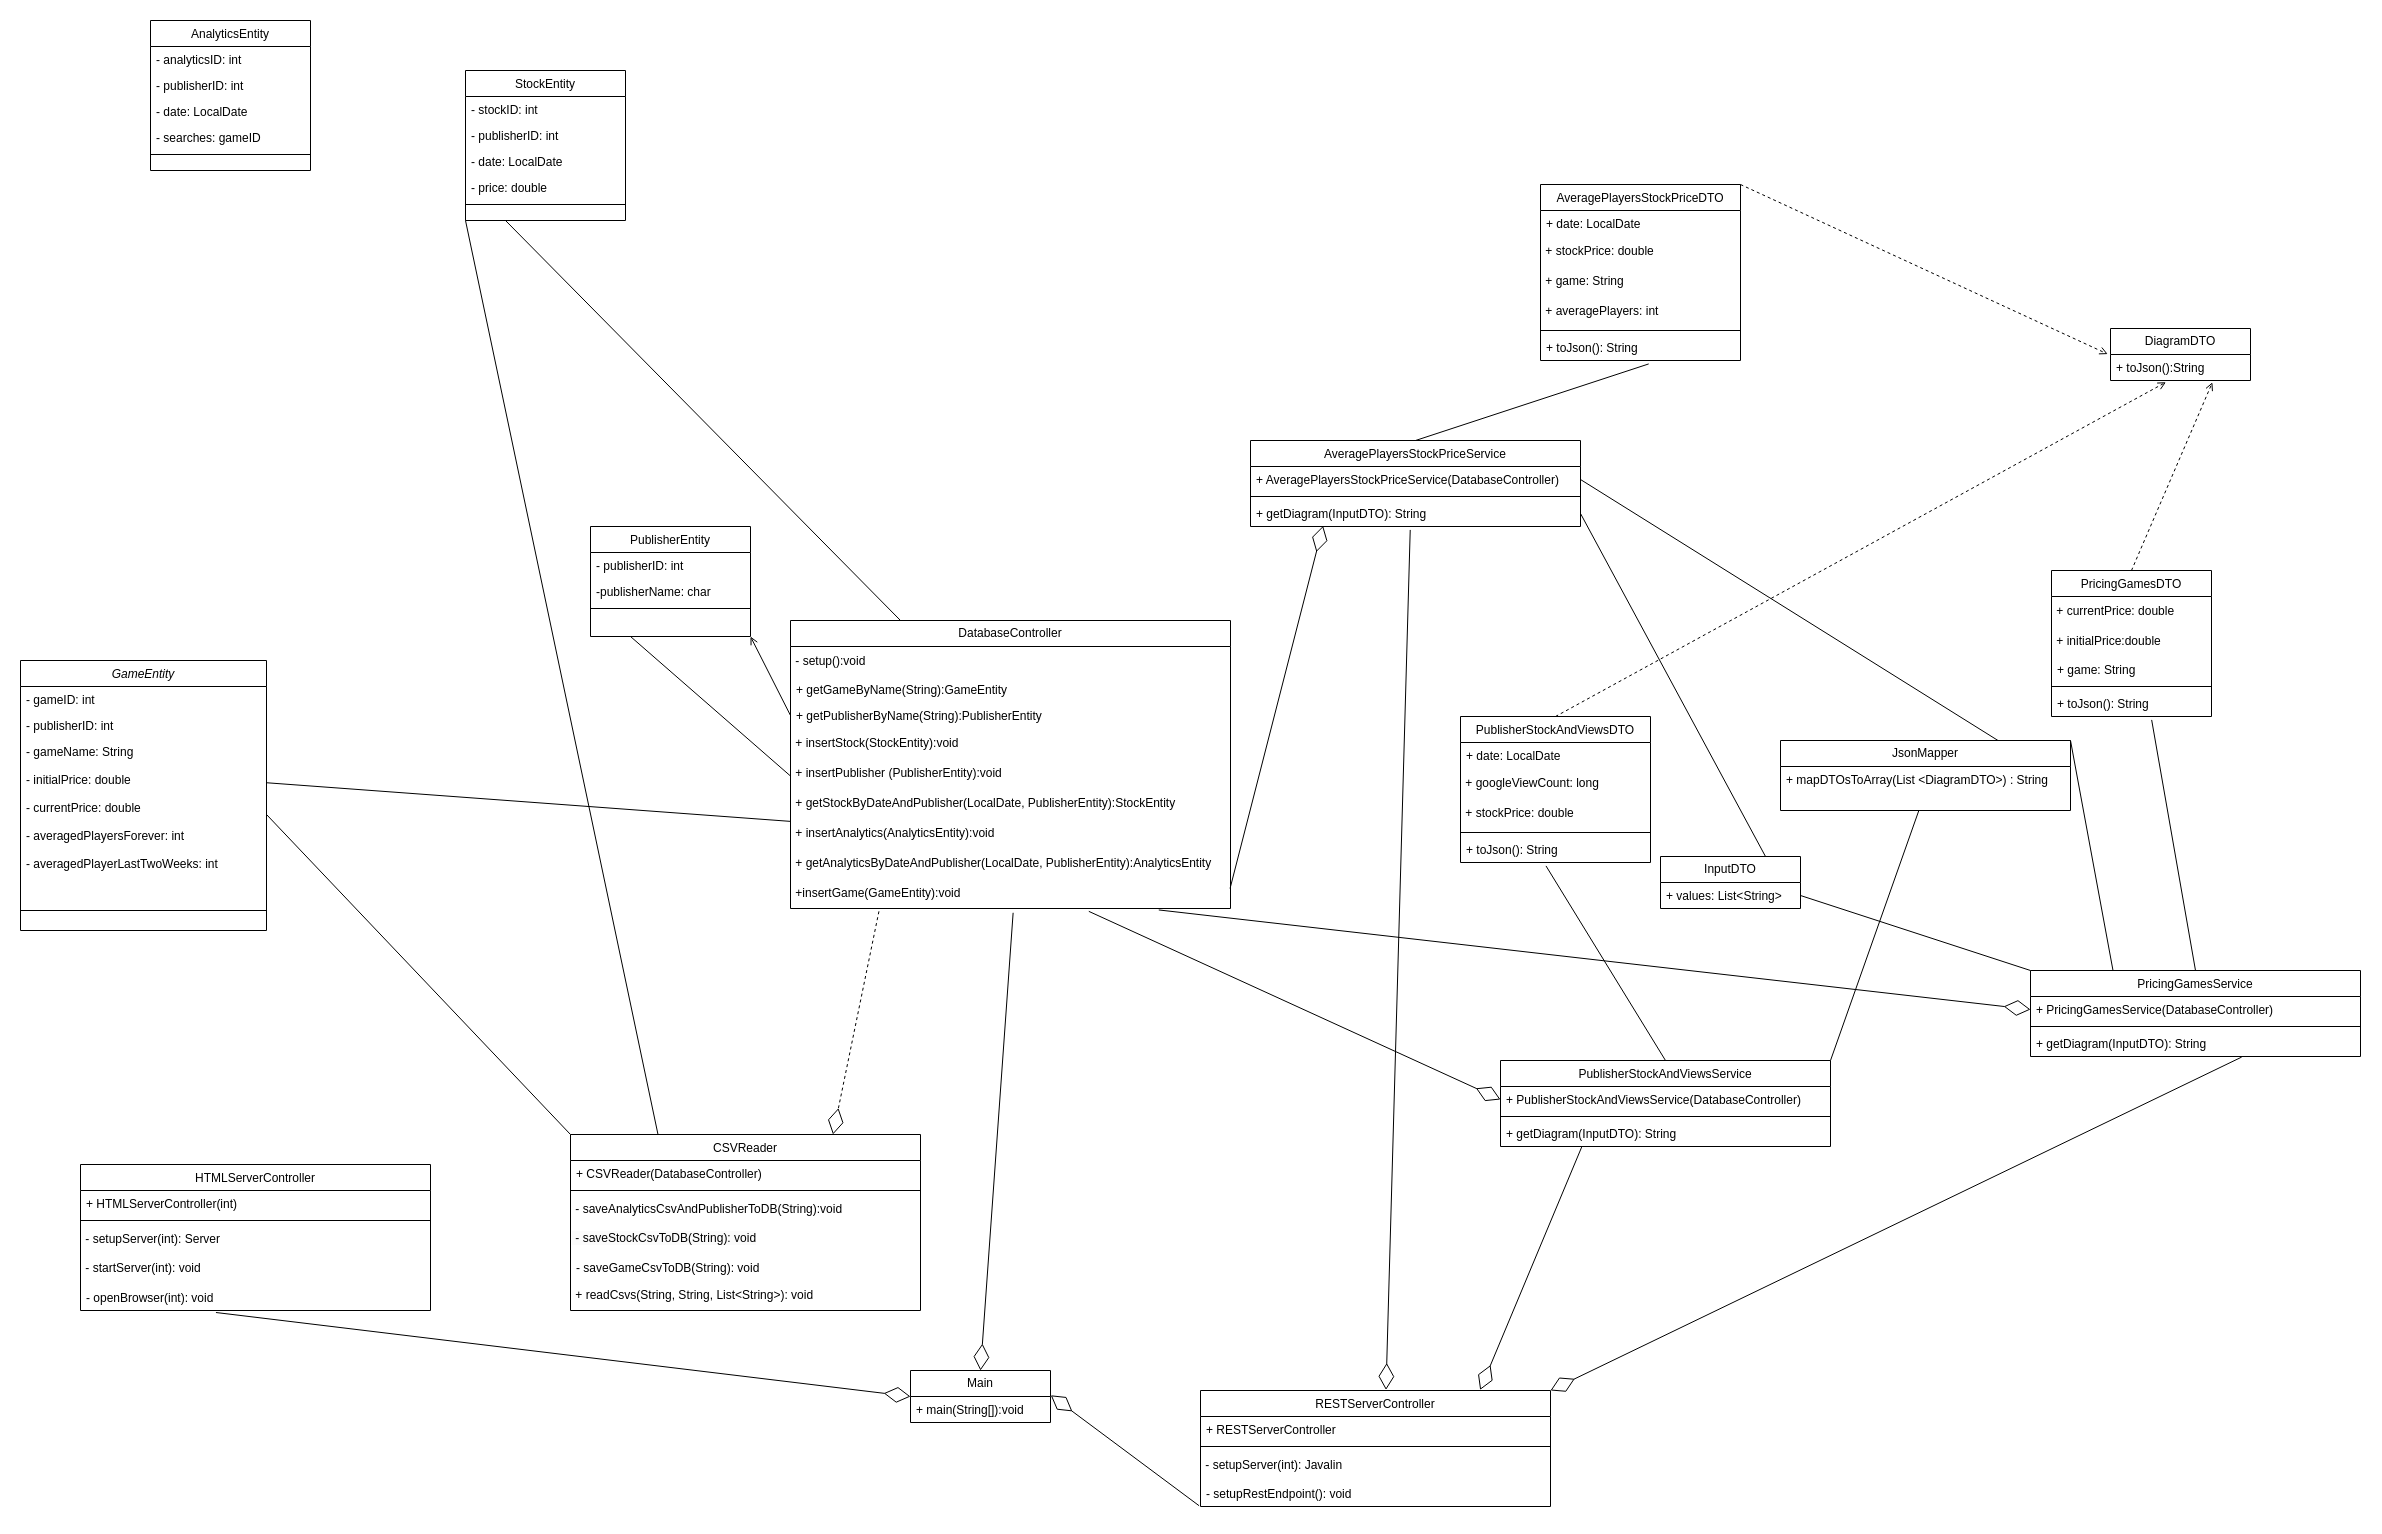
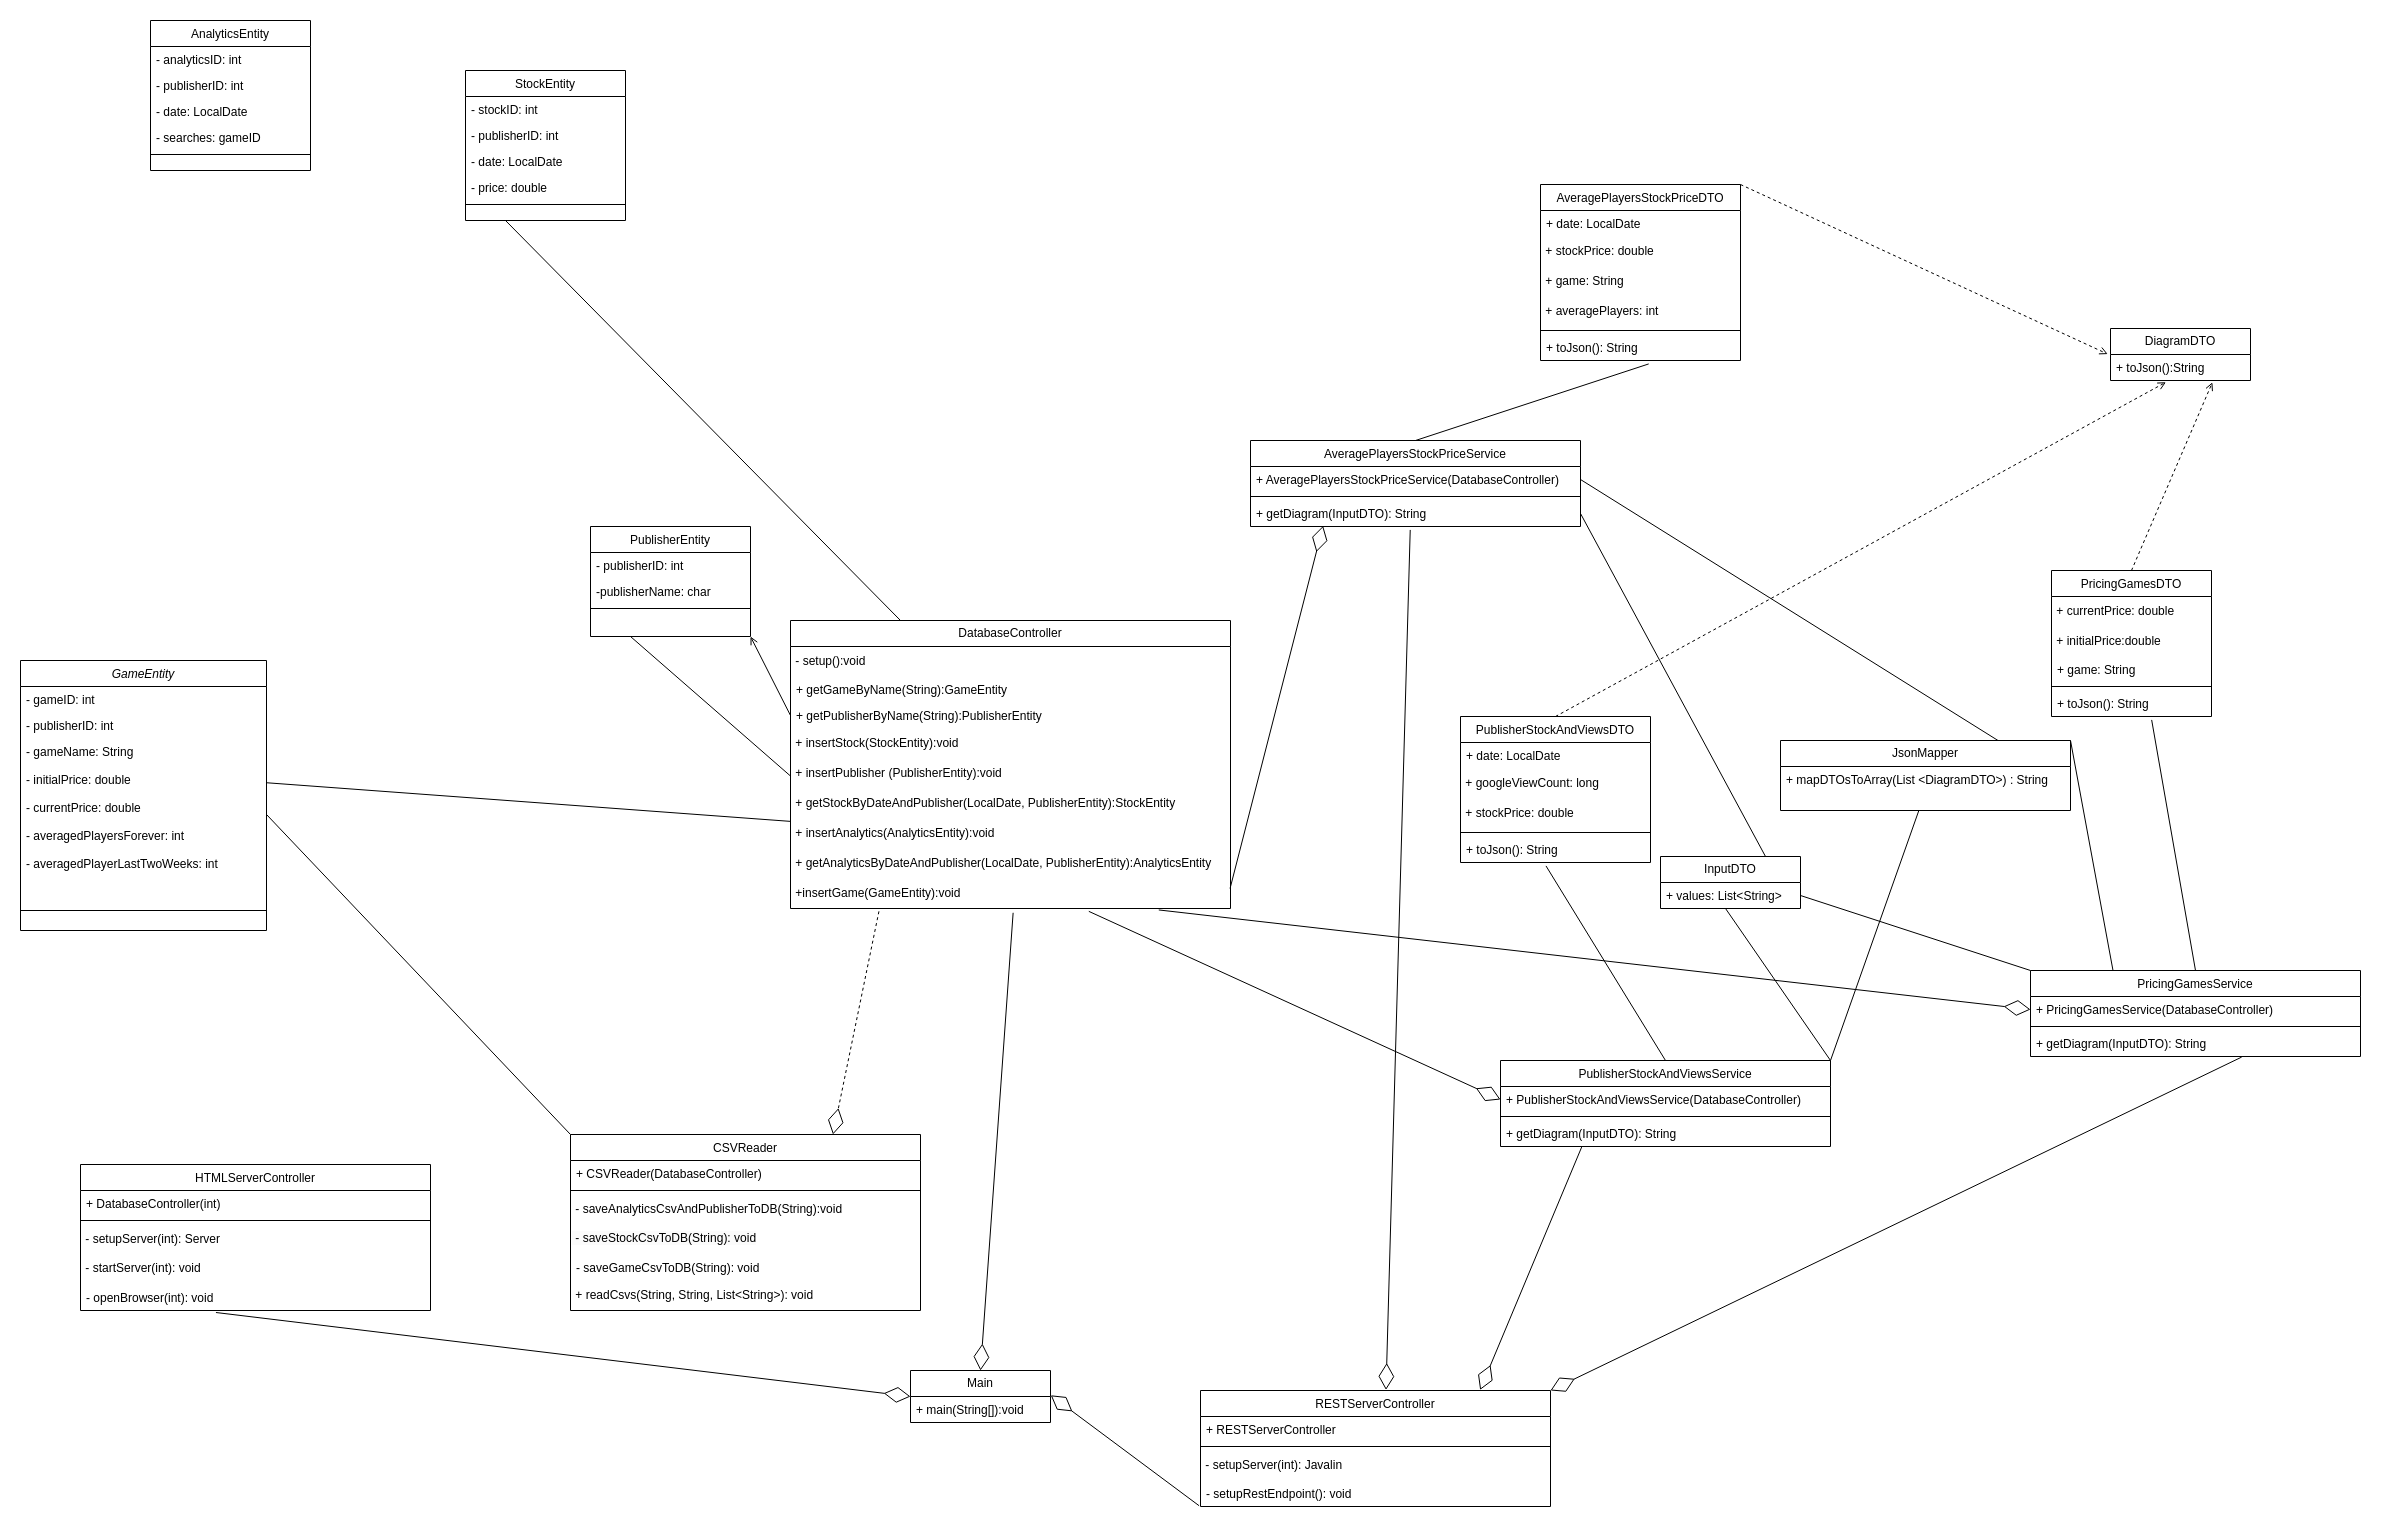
(562, 678) -> none
none -> (1777, 983)
(173, 1205) -> (166, 1205)
